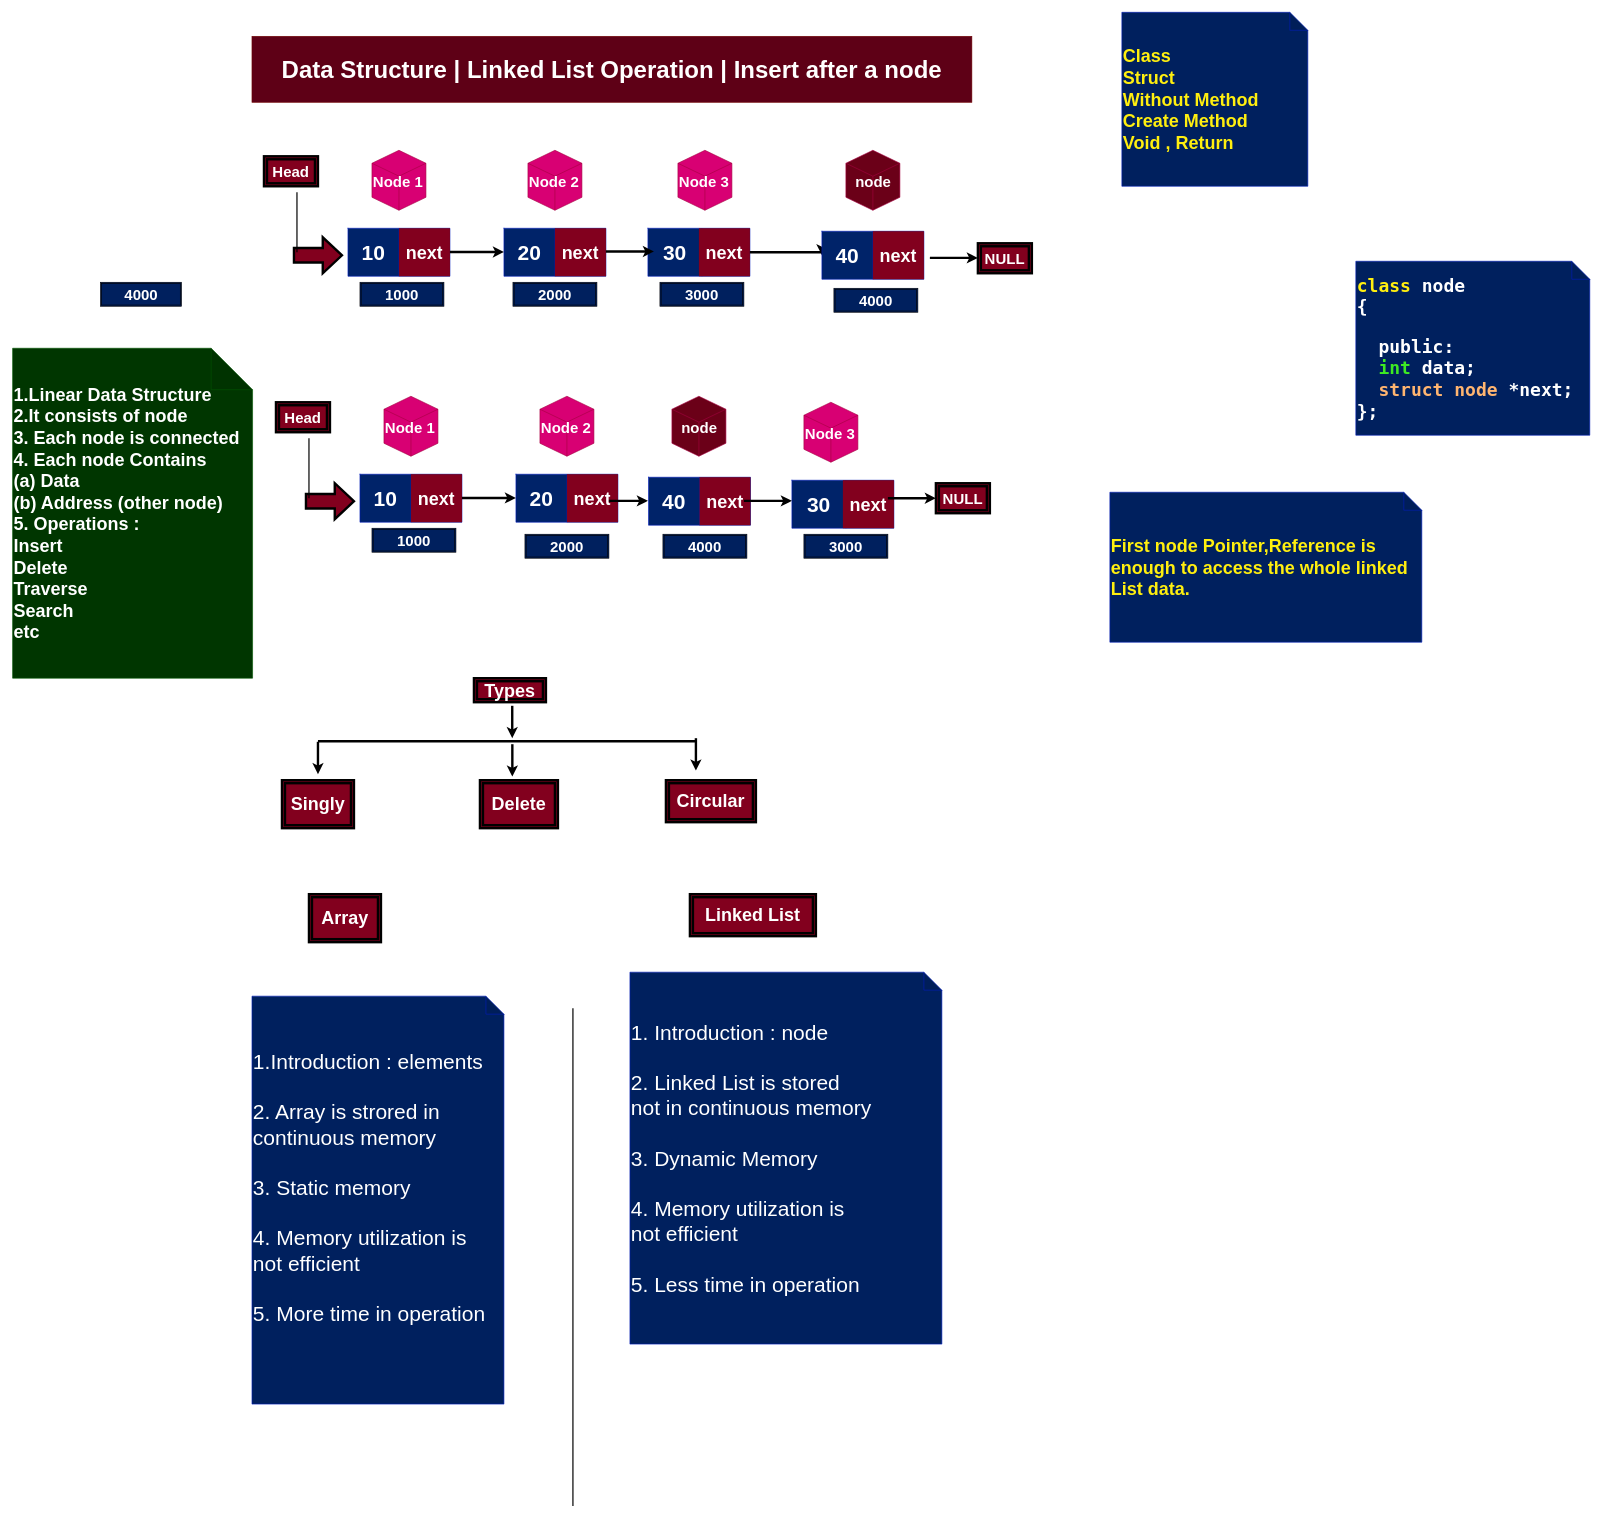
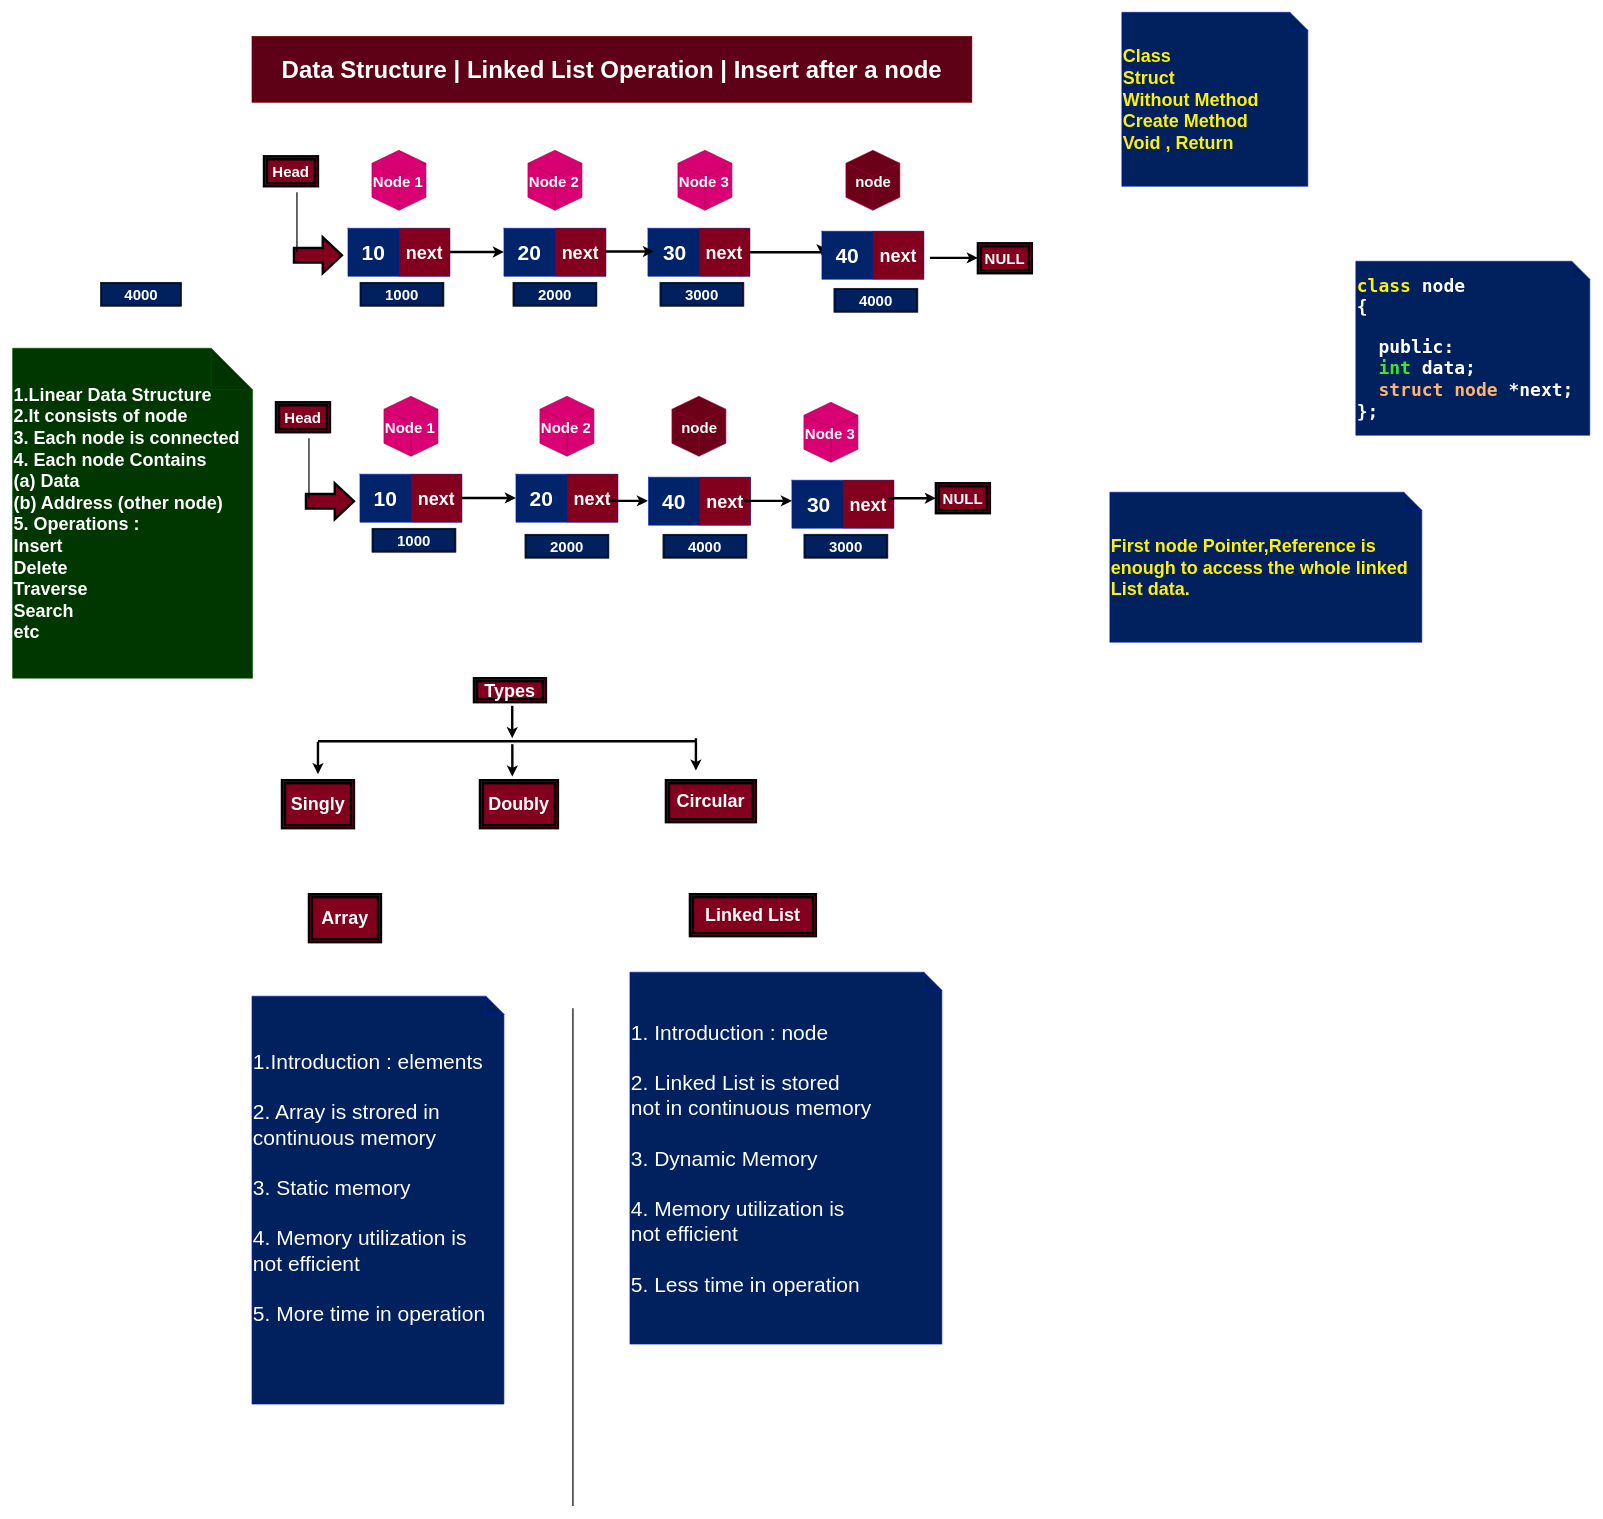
(519, 804) -> (519, 804)
